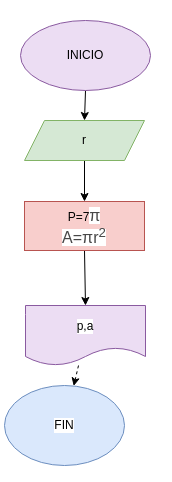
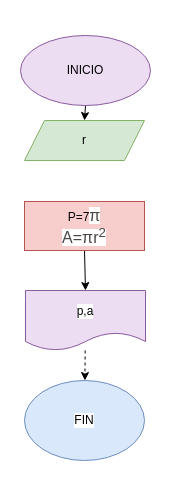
(86, 56) -> (86, 71)
(85, 178) -> none
(86, 336) -> (86, 321)
(65, 426) -> (85, 421)
